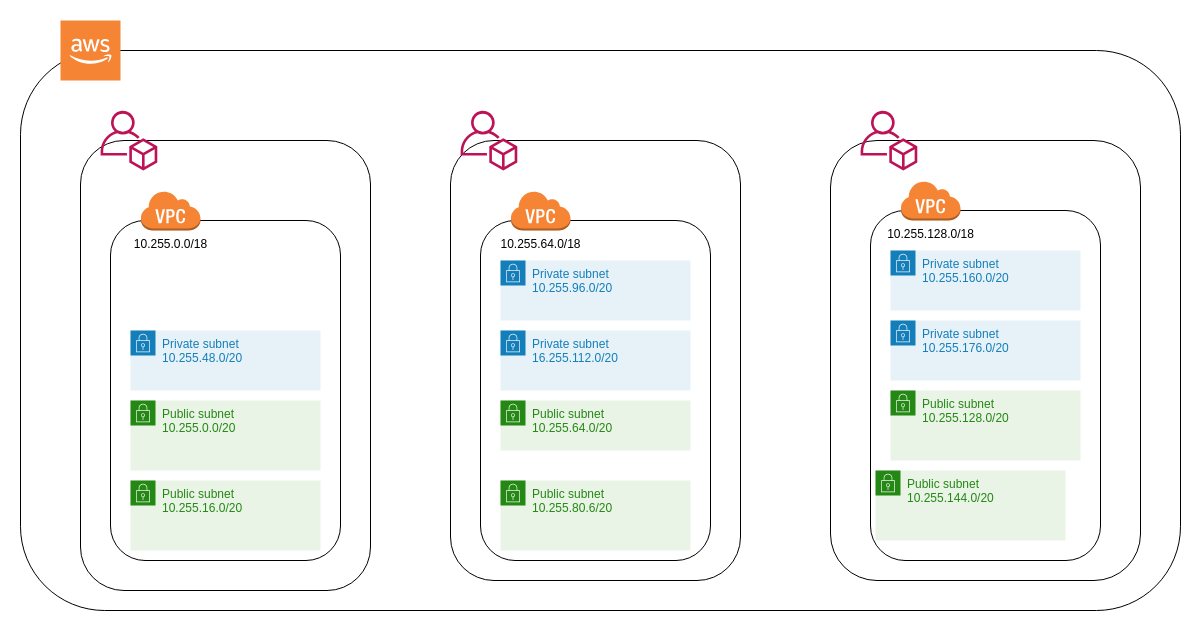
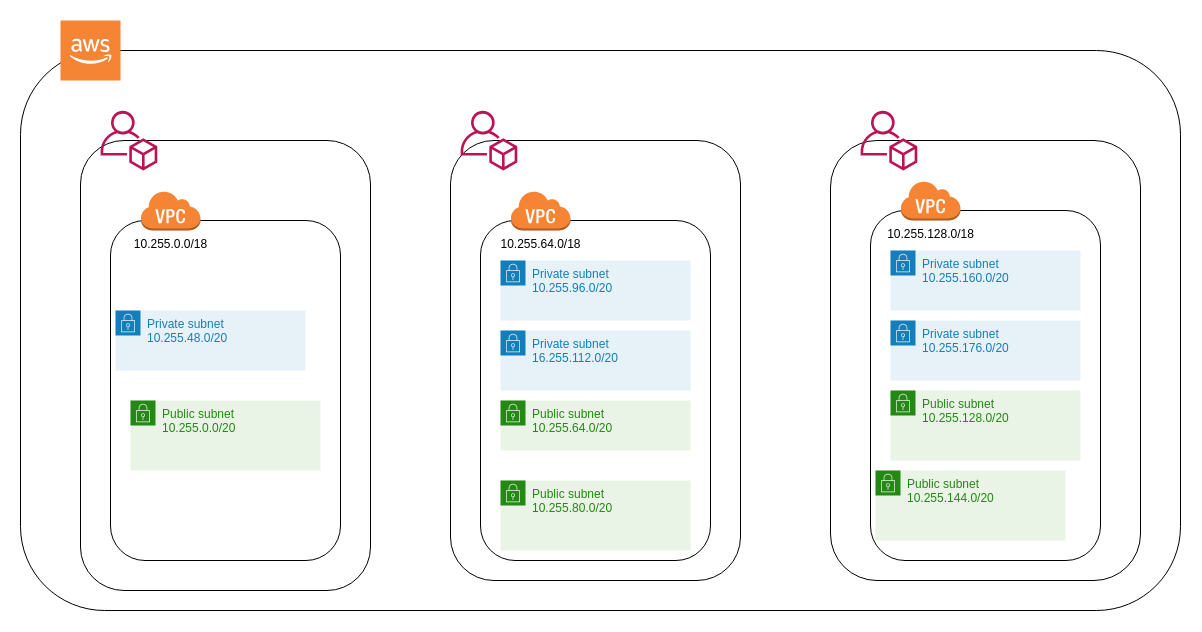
(226, 361) -> (211, 341)
(575, 502) -> (575, 502)
(226, 516) -> none
